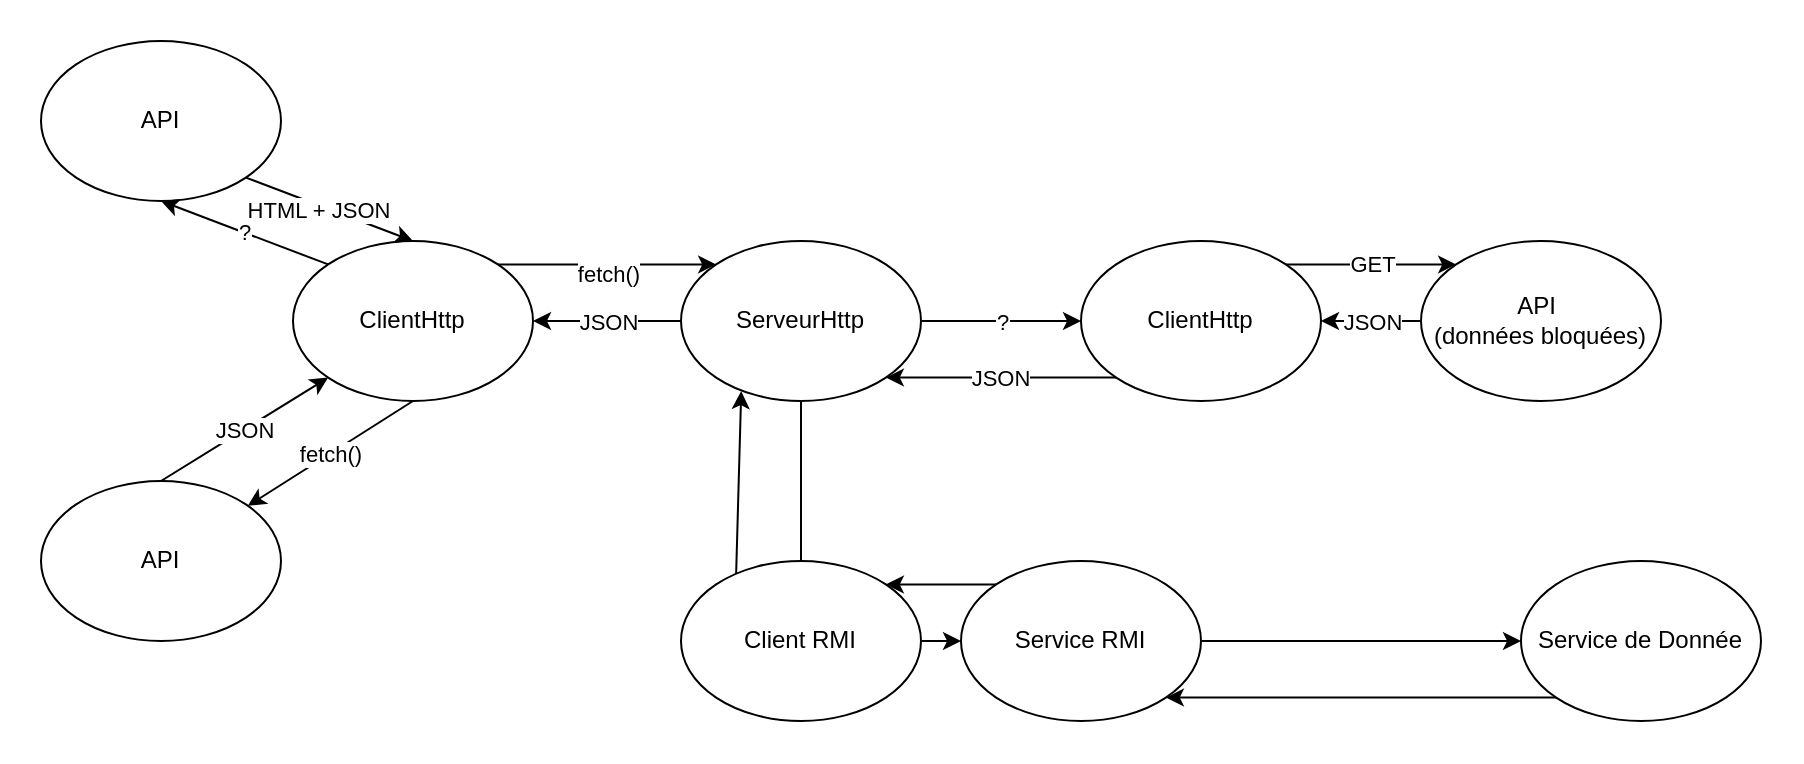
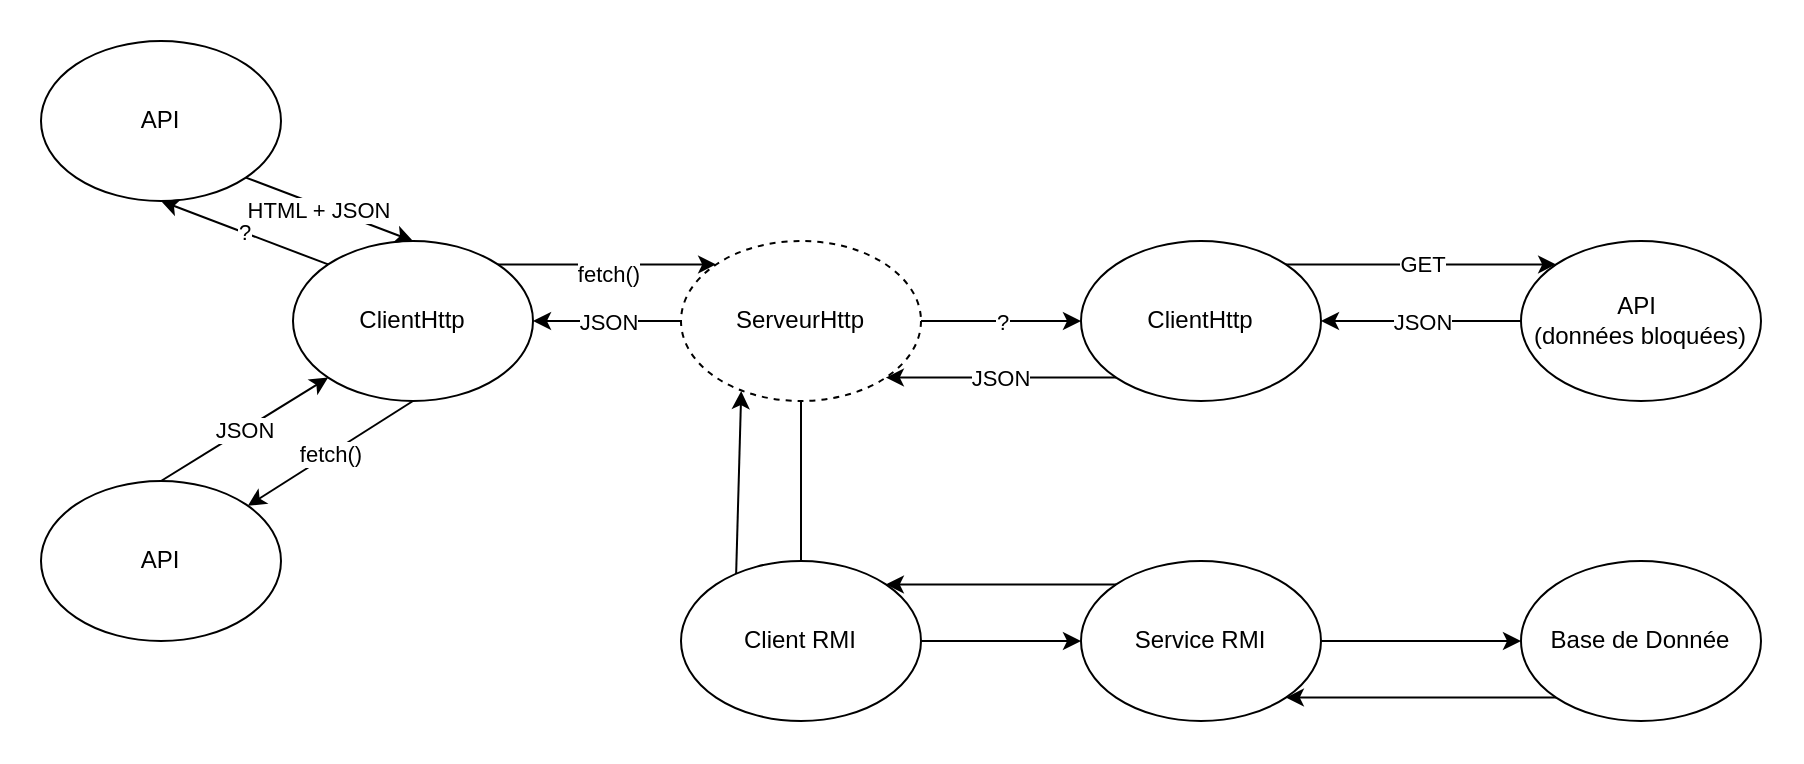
(801, 321) -> (801, 321)
(1541, 321) -> (1641, 321)
(1081, 641) -> (1201, 641)
(1641, 641) -> (1641, 641)
